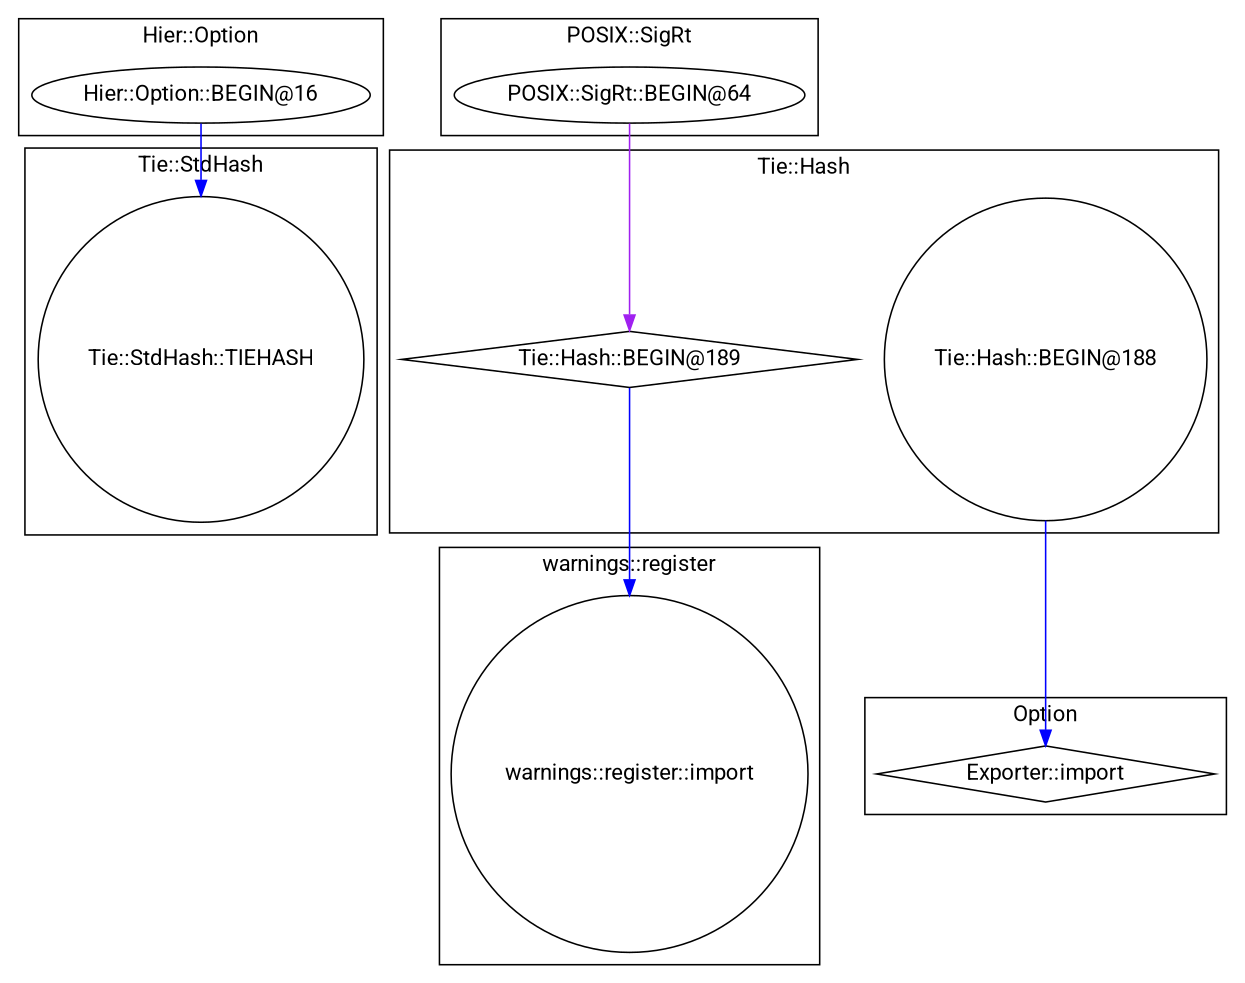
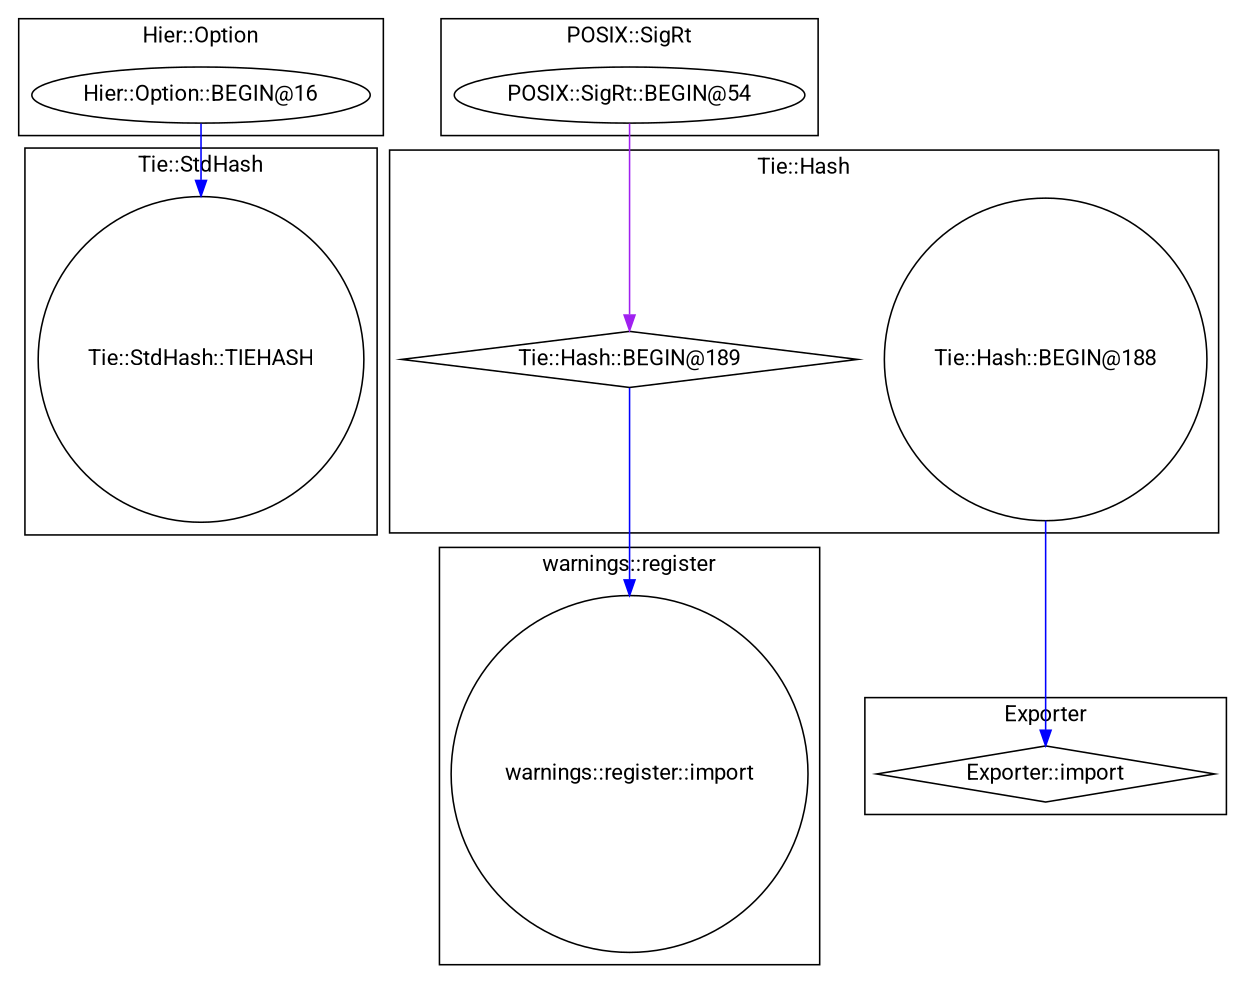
(630, 95) -> (630, 95)
(1046, 716) -> (1046, 716)
